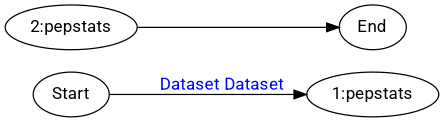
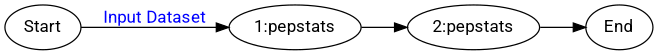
none -> (378, 27)
(222, 85) -> (155, 18)
